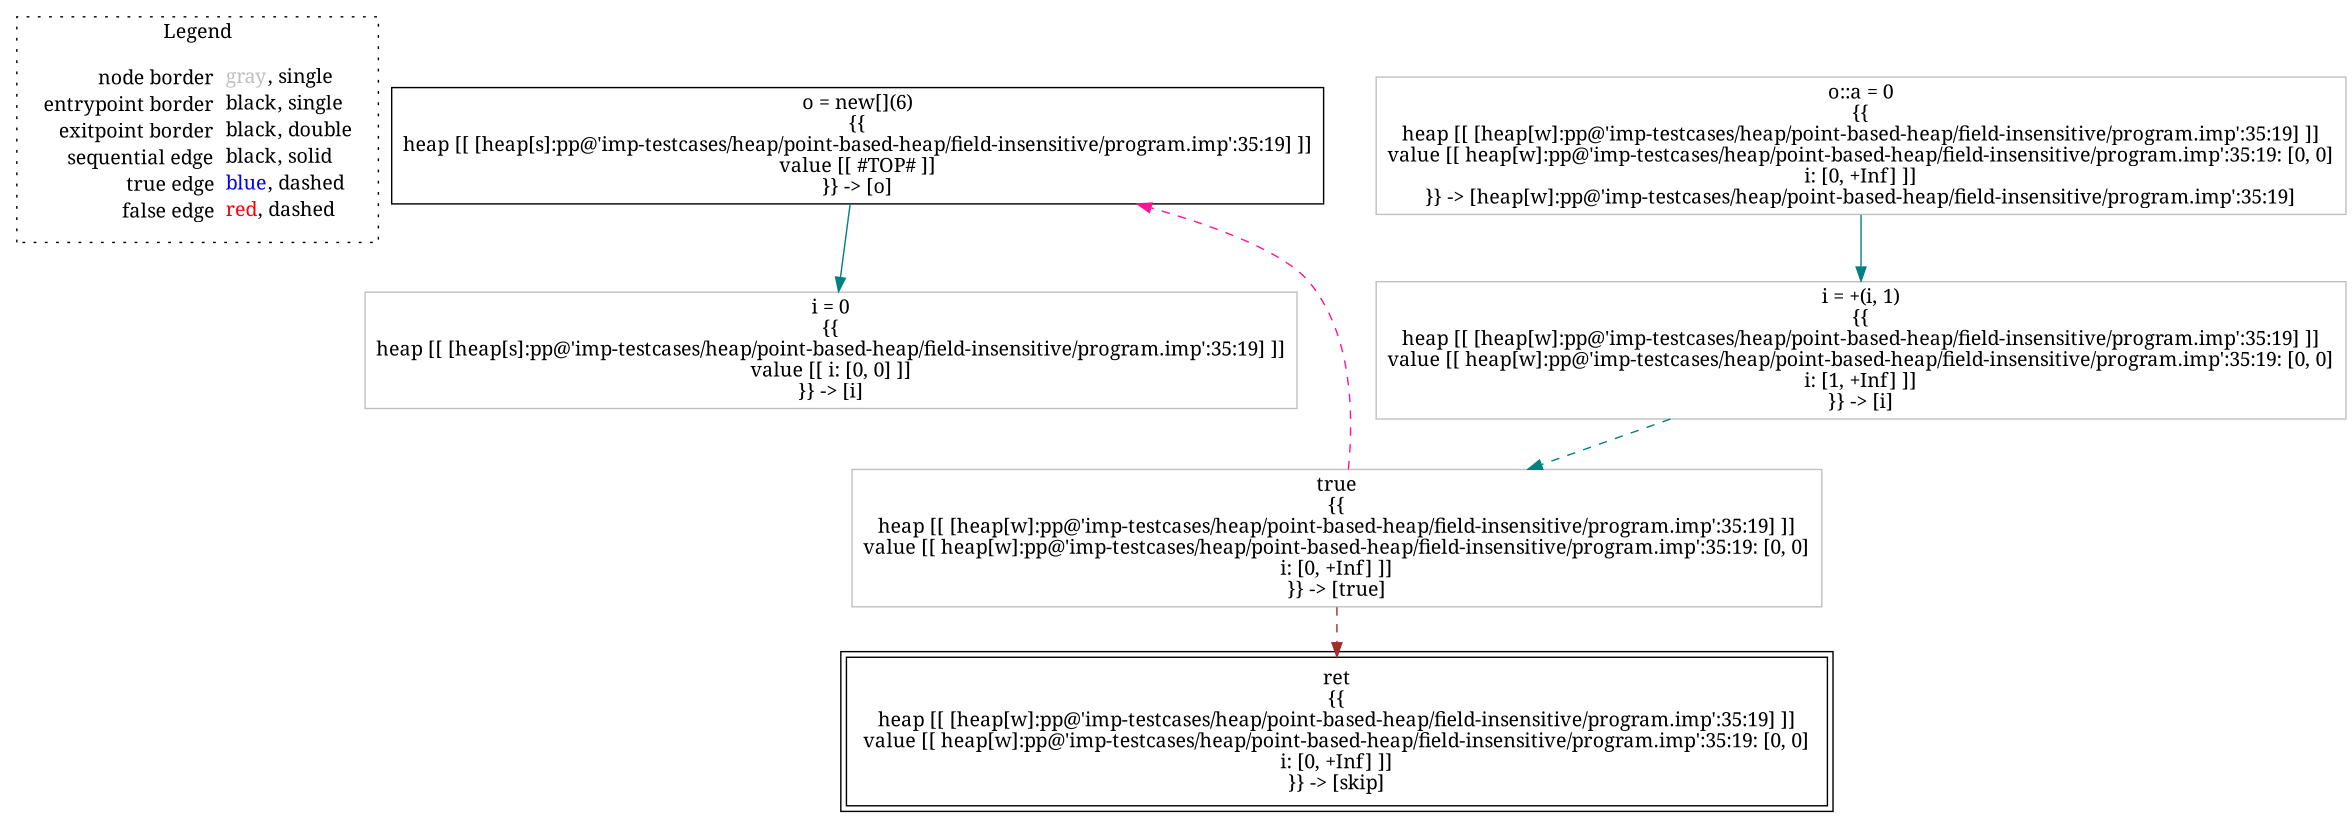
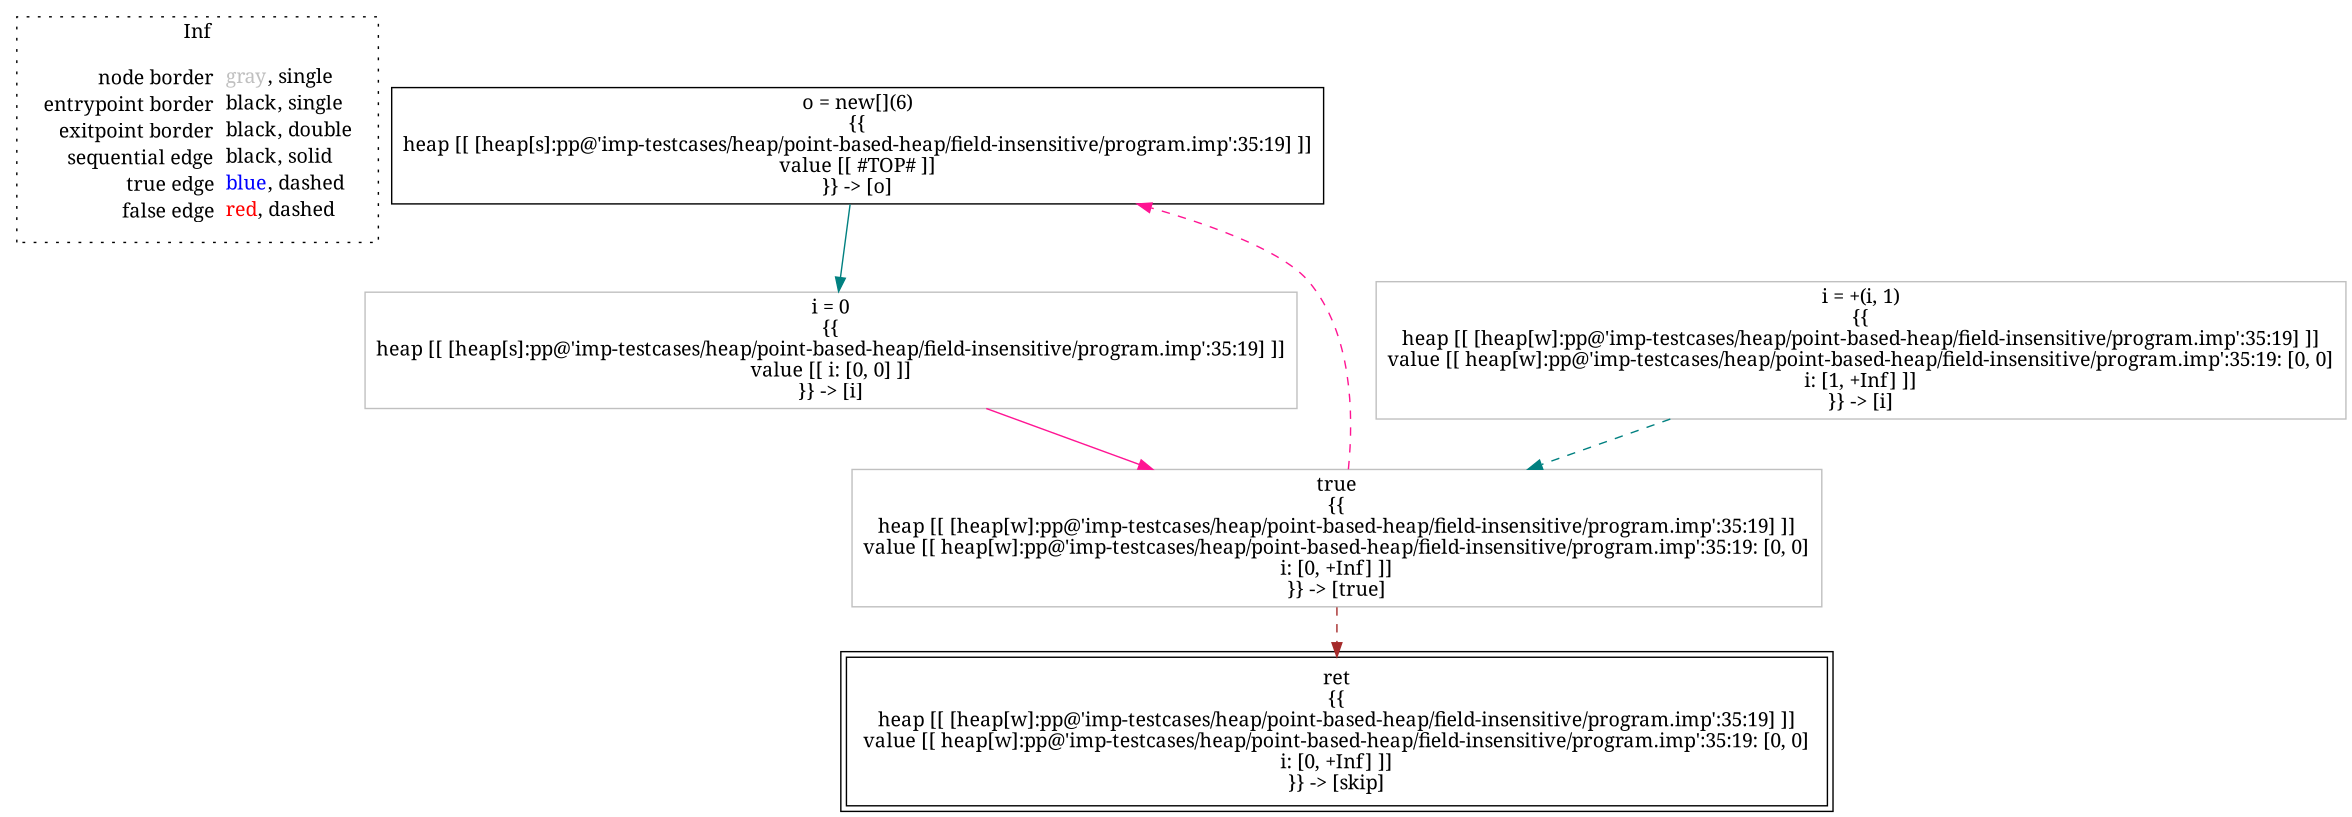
(198, 33) -> (198, 33)
(1861, 146) -> none
none -> (1063, 436)
